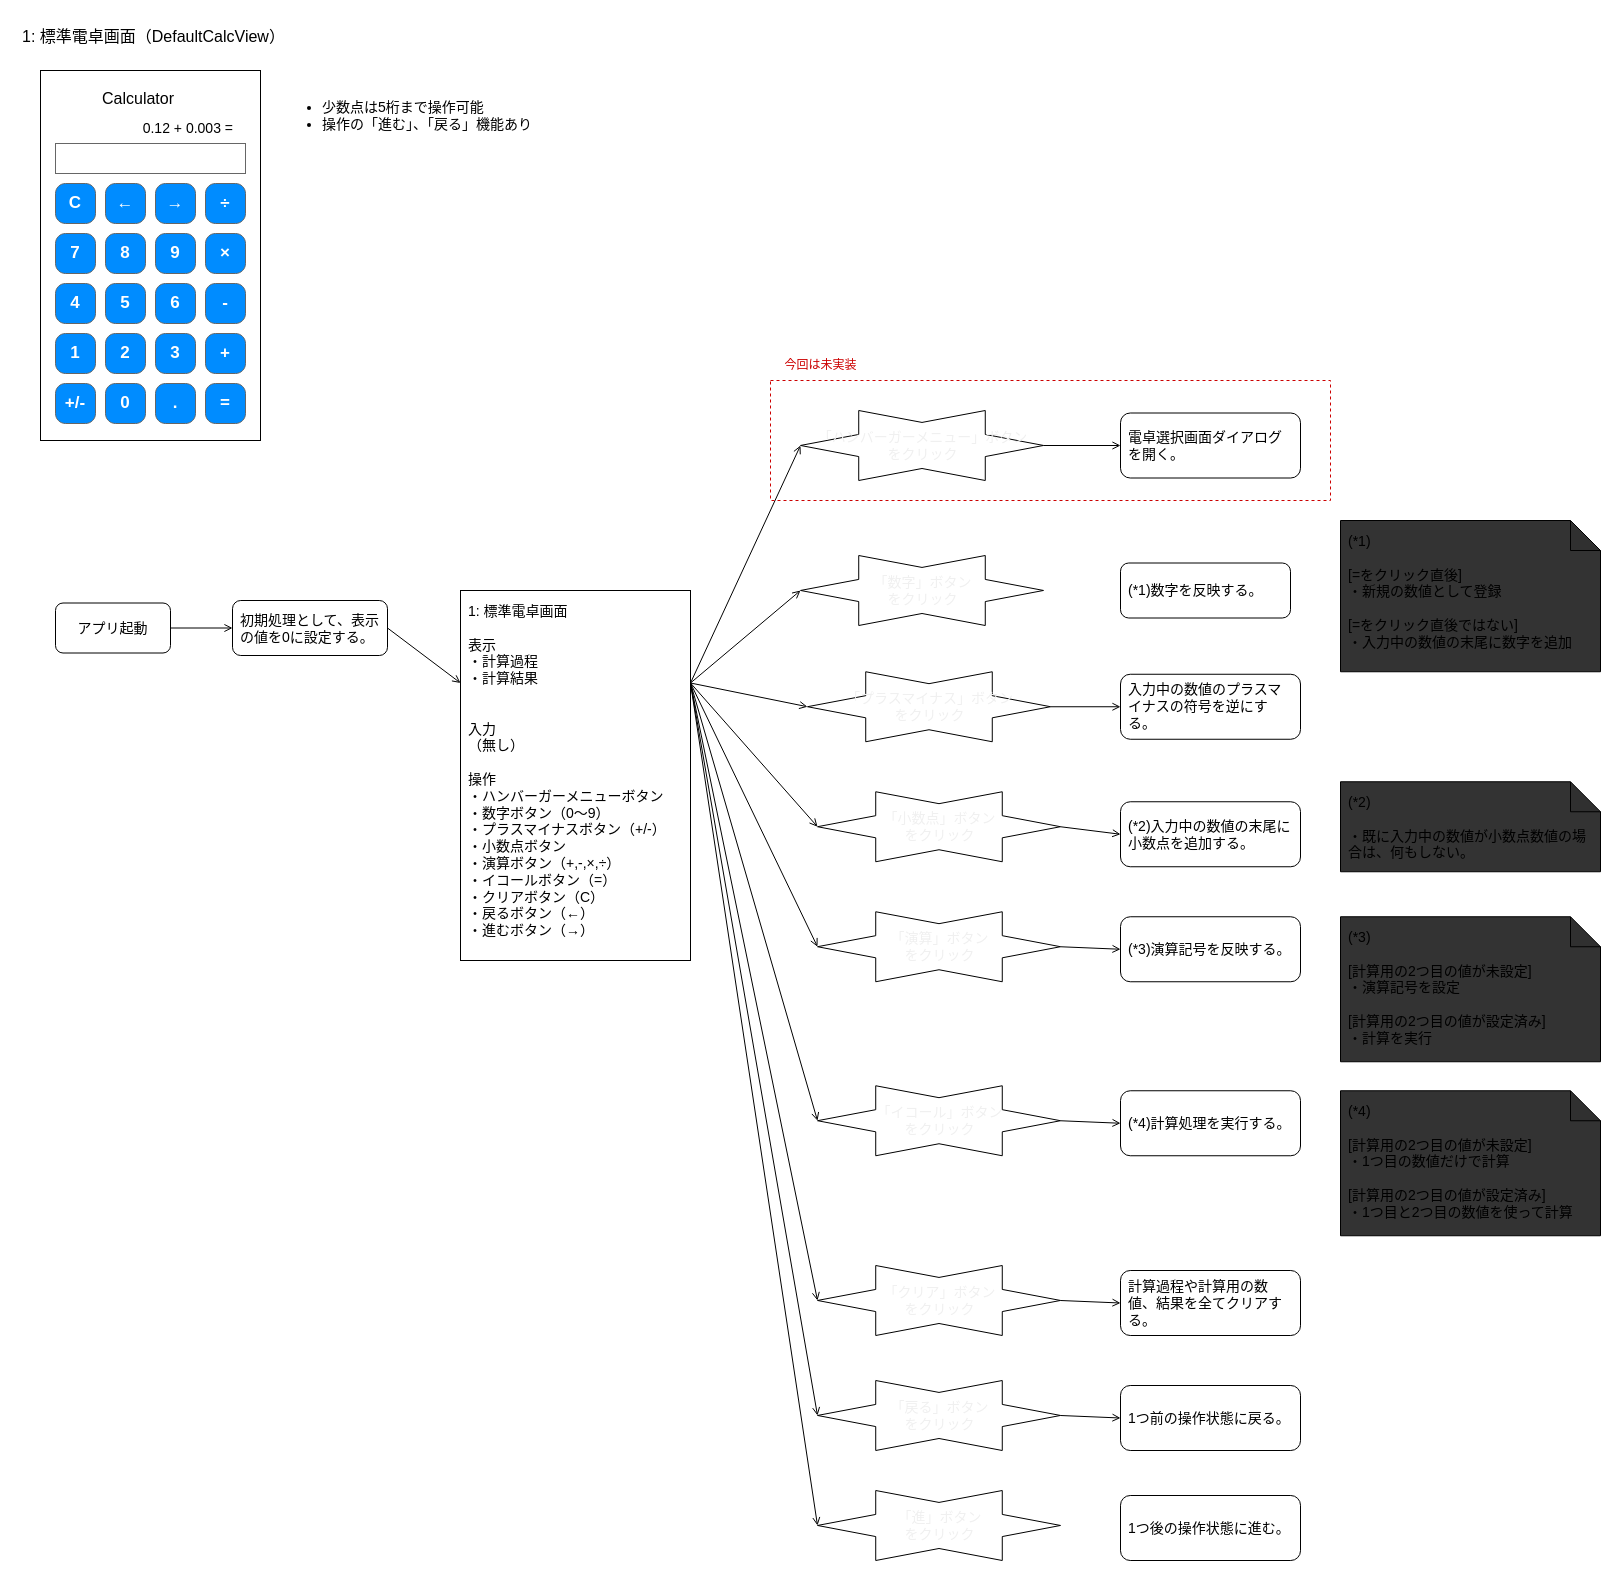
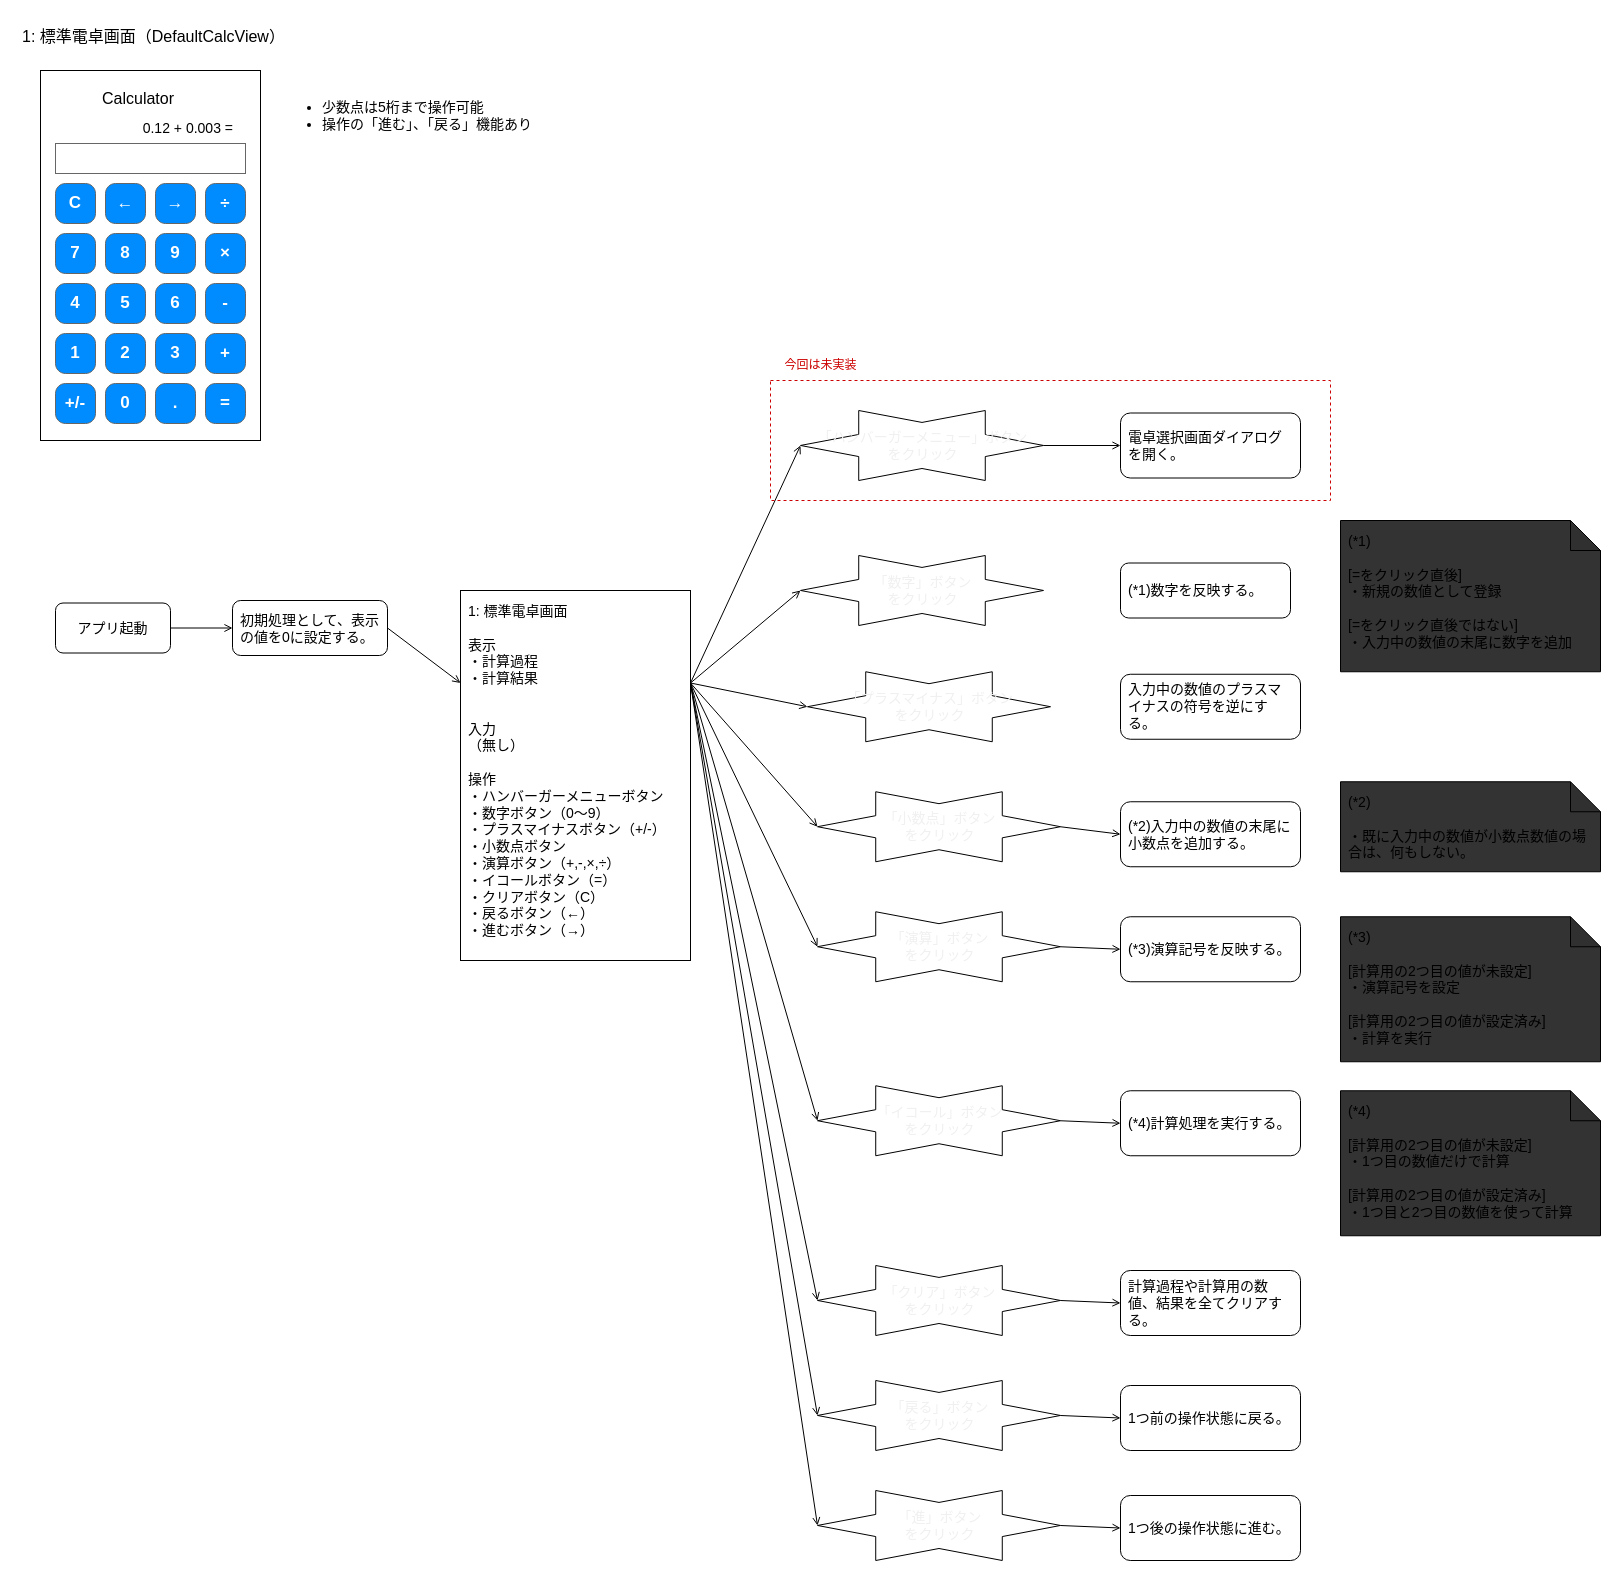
(1085, 707) -> none
none -> (1090, 1527)
